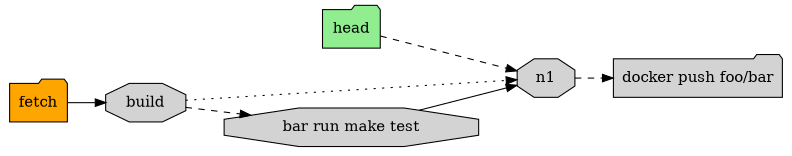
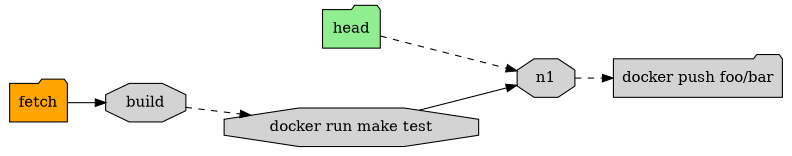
(346, 90) -> none
(351, 127) -> (351, 127)
